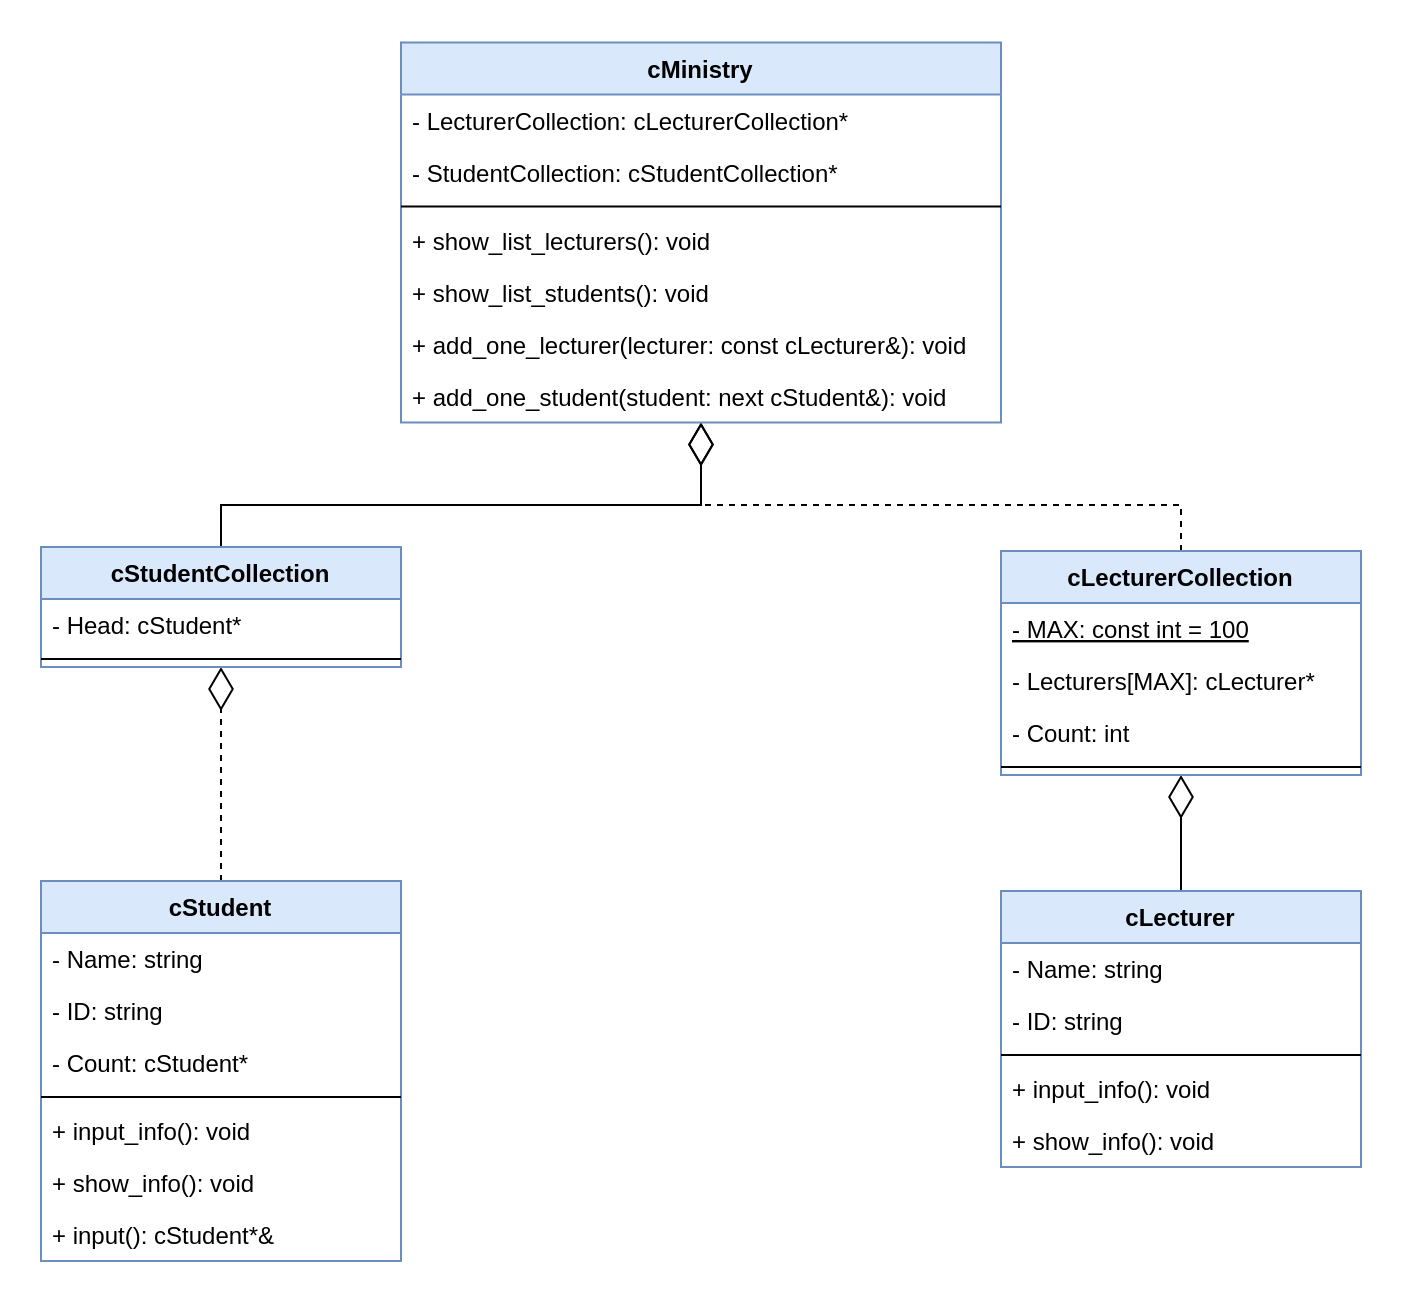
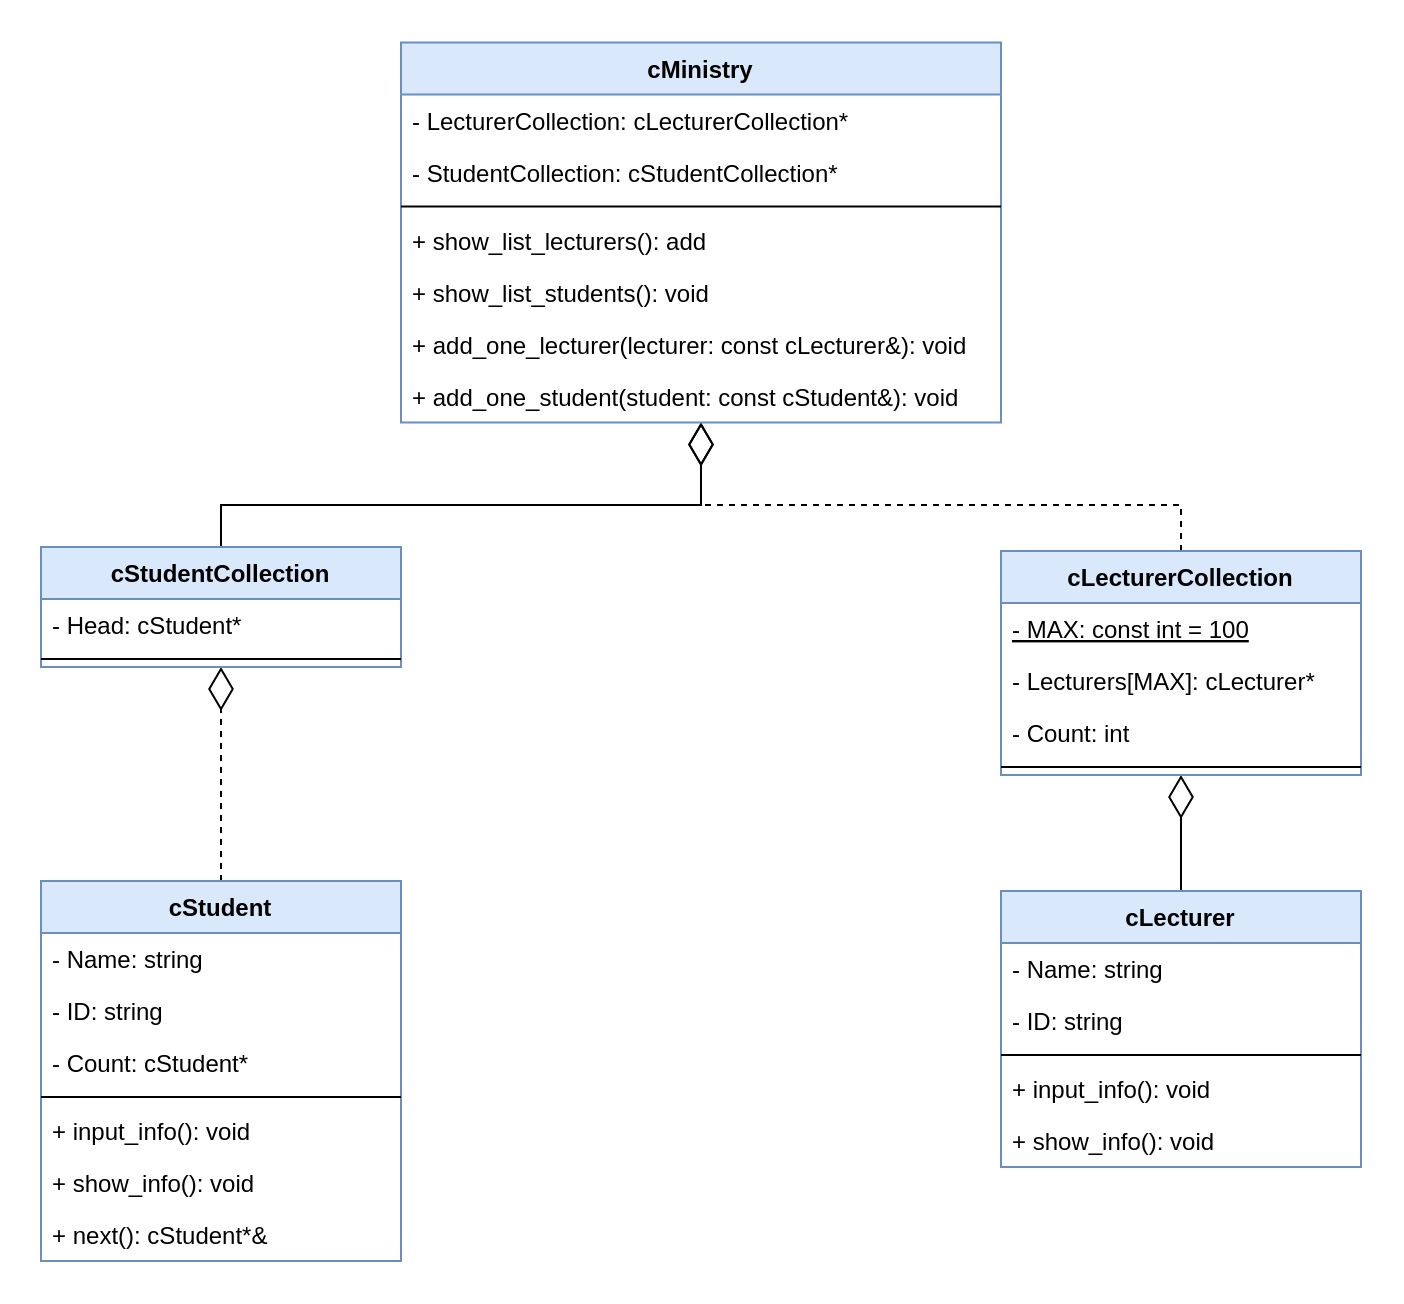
(588, 242) -> (585, 242)
(716, 398) -> (723, 398)
(181, 1236) -> (177, 1236)
